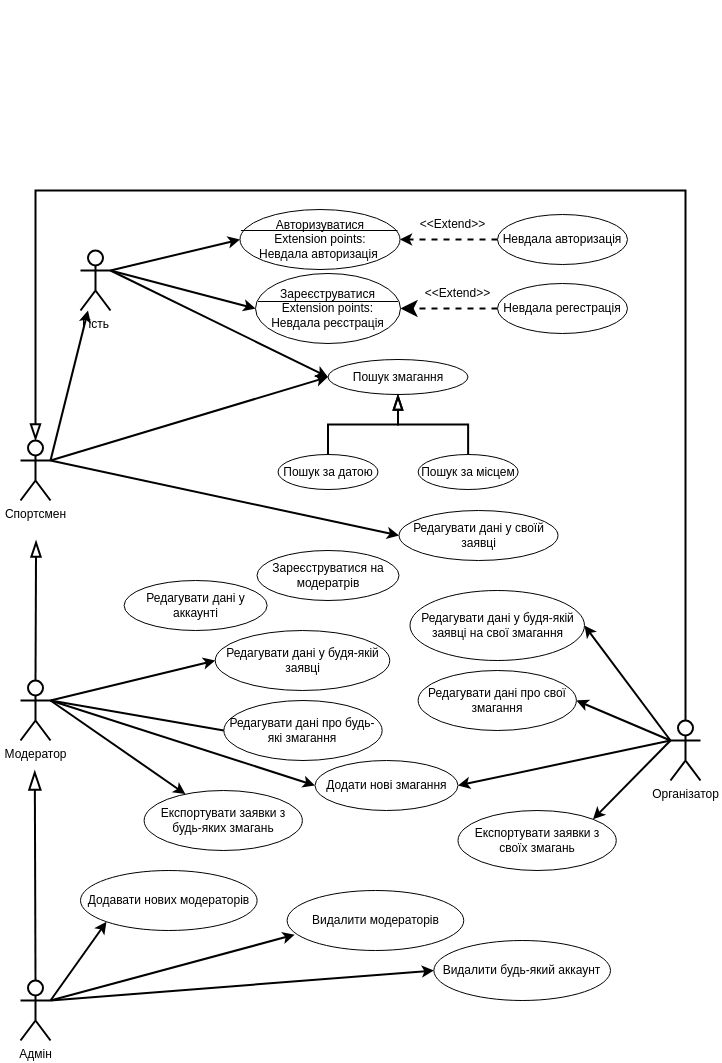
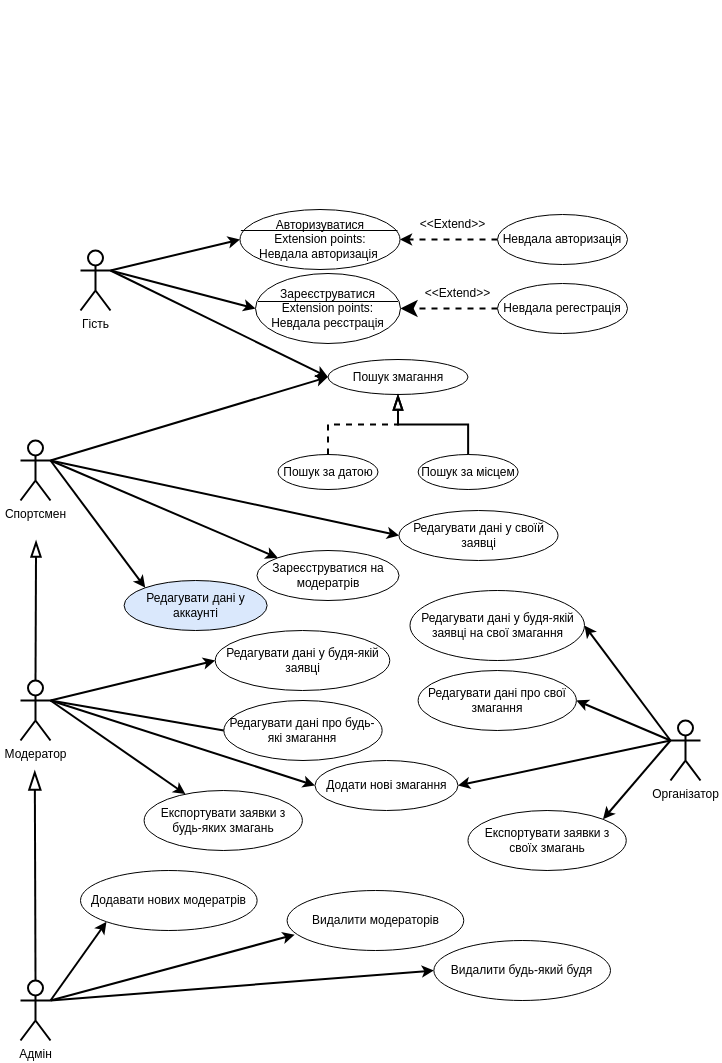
(510, 191) -> none
(68, 389) -> (96, 522)
(350, 425) -> (350, 425)
none -> (162, 508)
(196, 606) -> (196, 606)
(537, 841) -> (547, 841)
(169, 901) -> (169, 901)
(522, 971) -> (522, 971)
